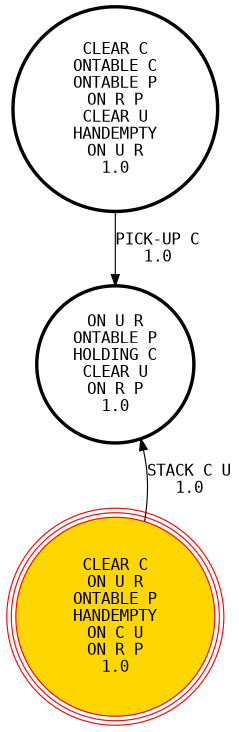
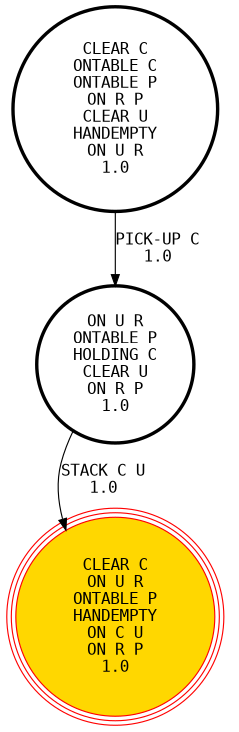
(148, 486) -> (59, 474)
